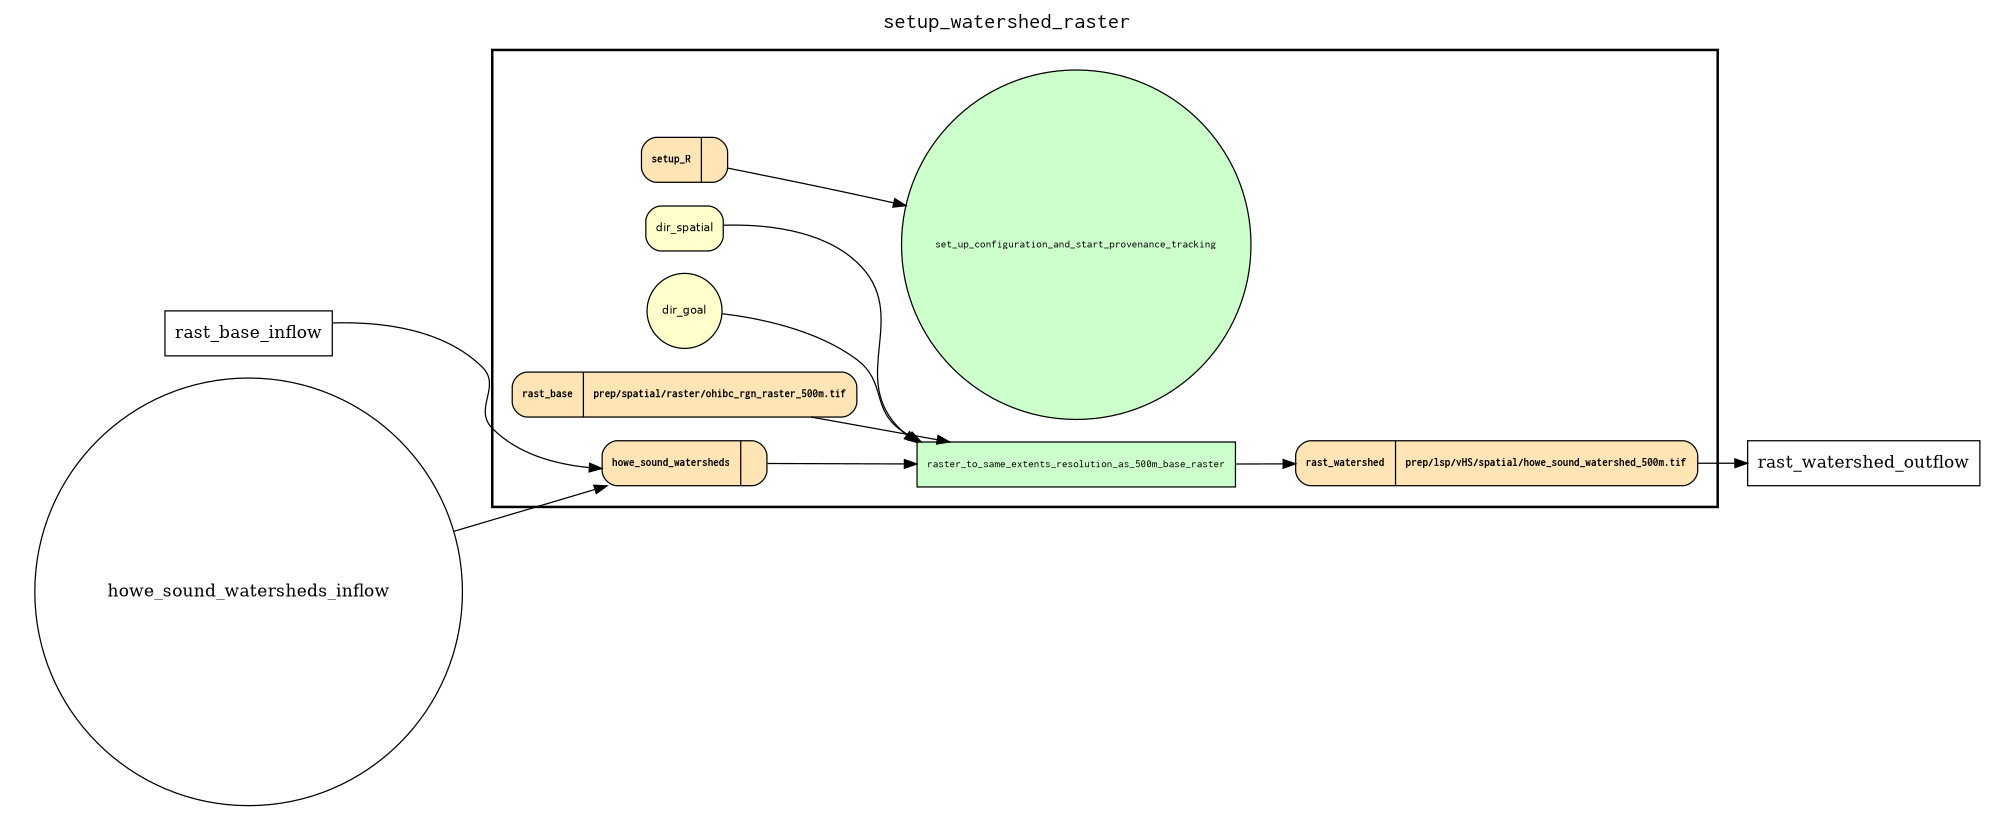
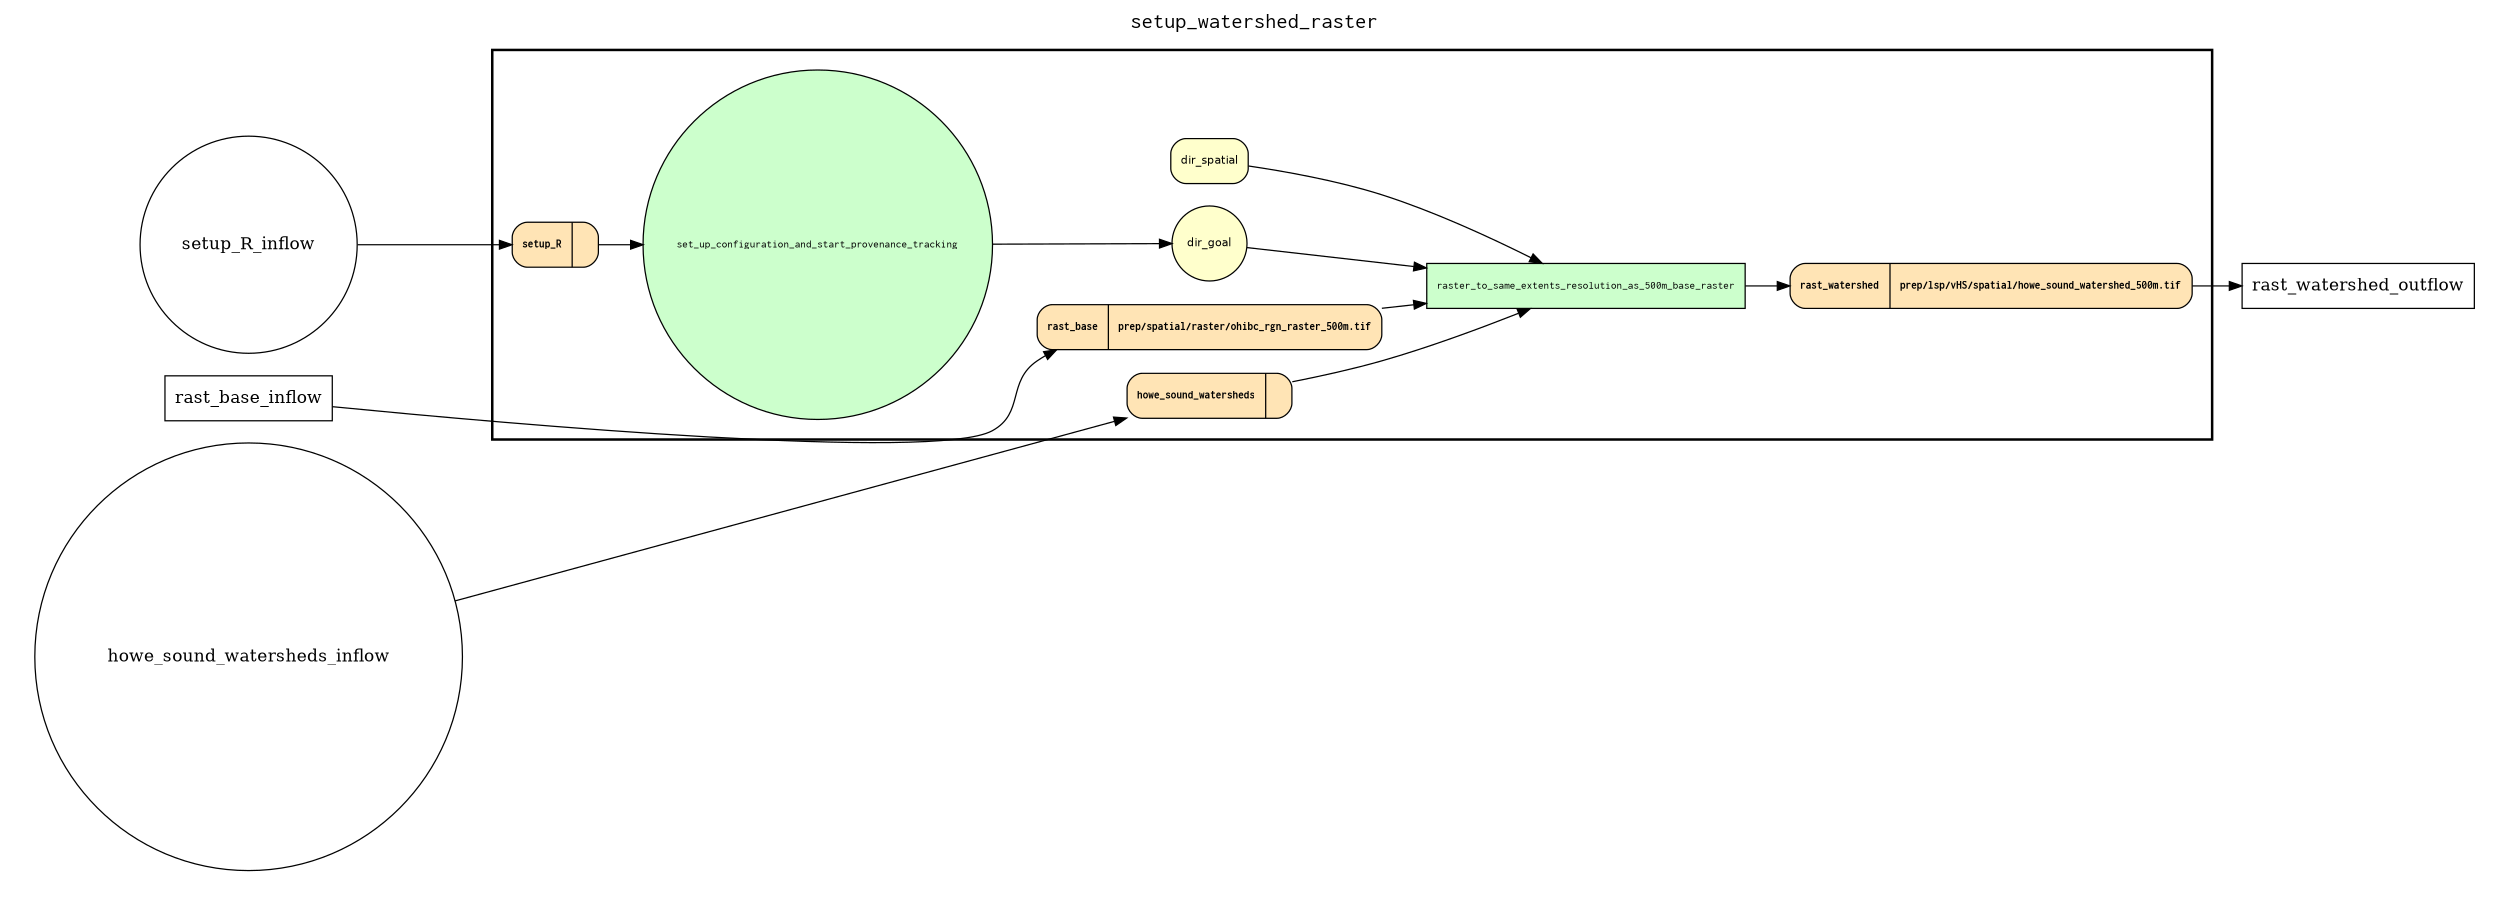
none -> (1076, 244)
none -> (249, 245)
(461, 351) -> (710, 437)
